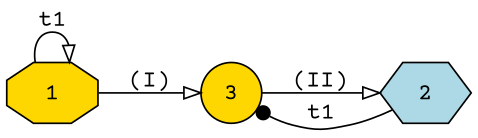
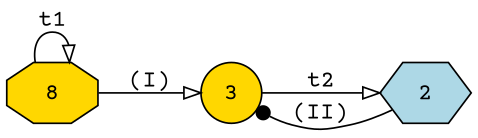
(321, 80) -> (321, 80)
(52, 93) -> (52, 93)
(321, 112) -> (321, 112)
